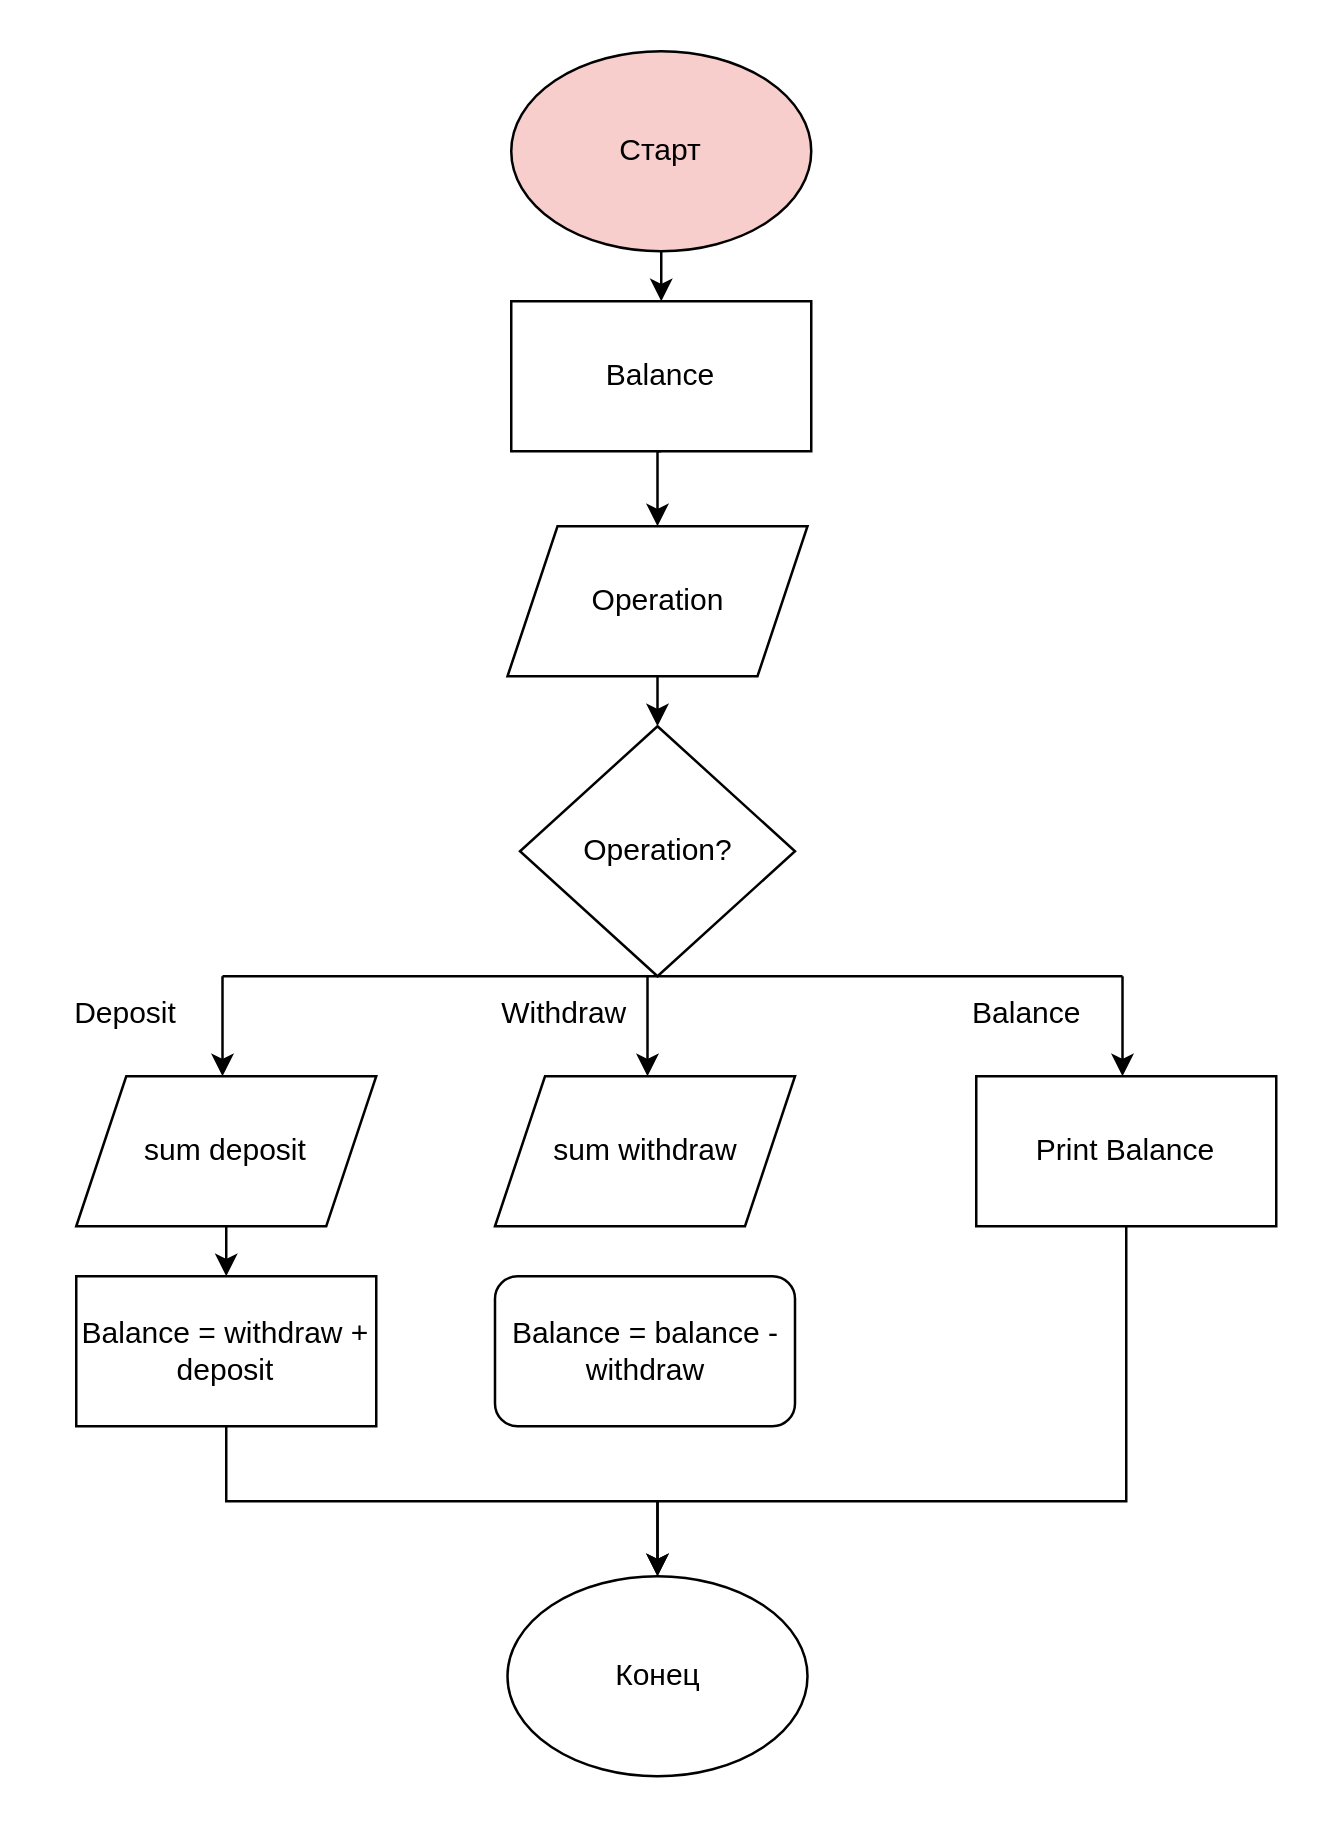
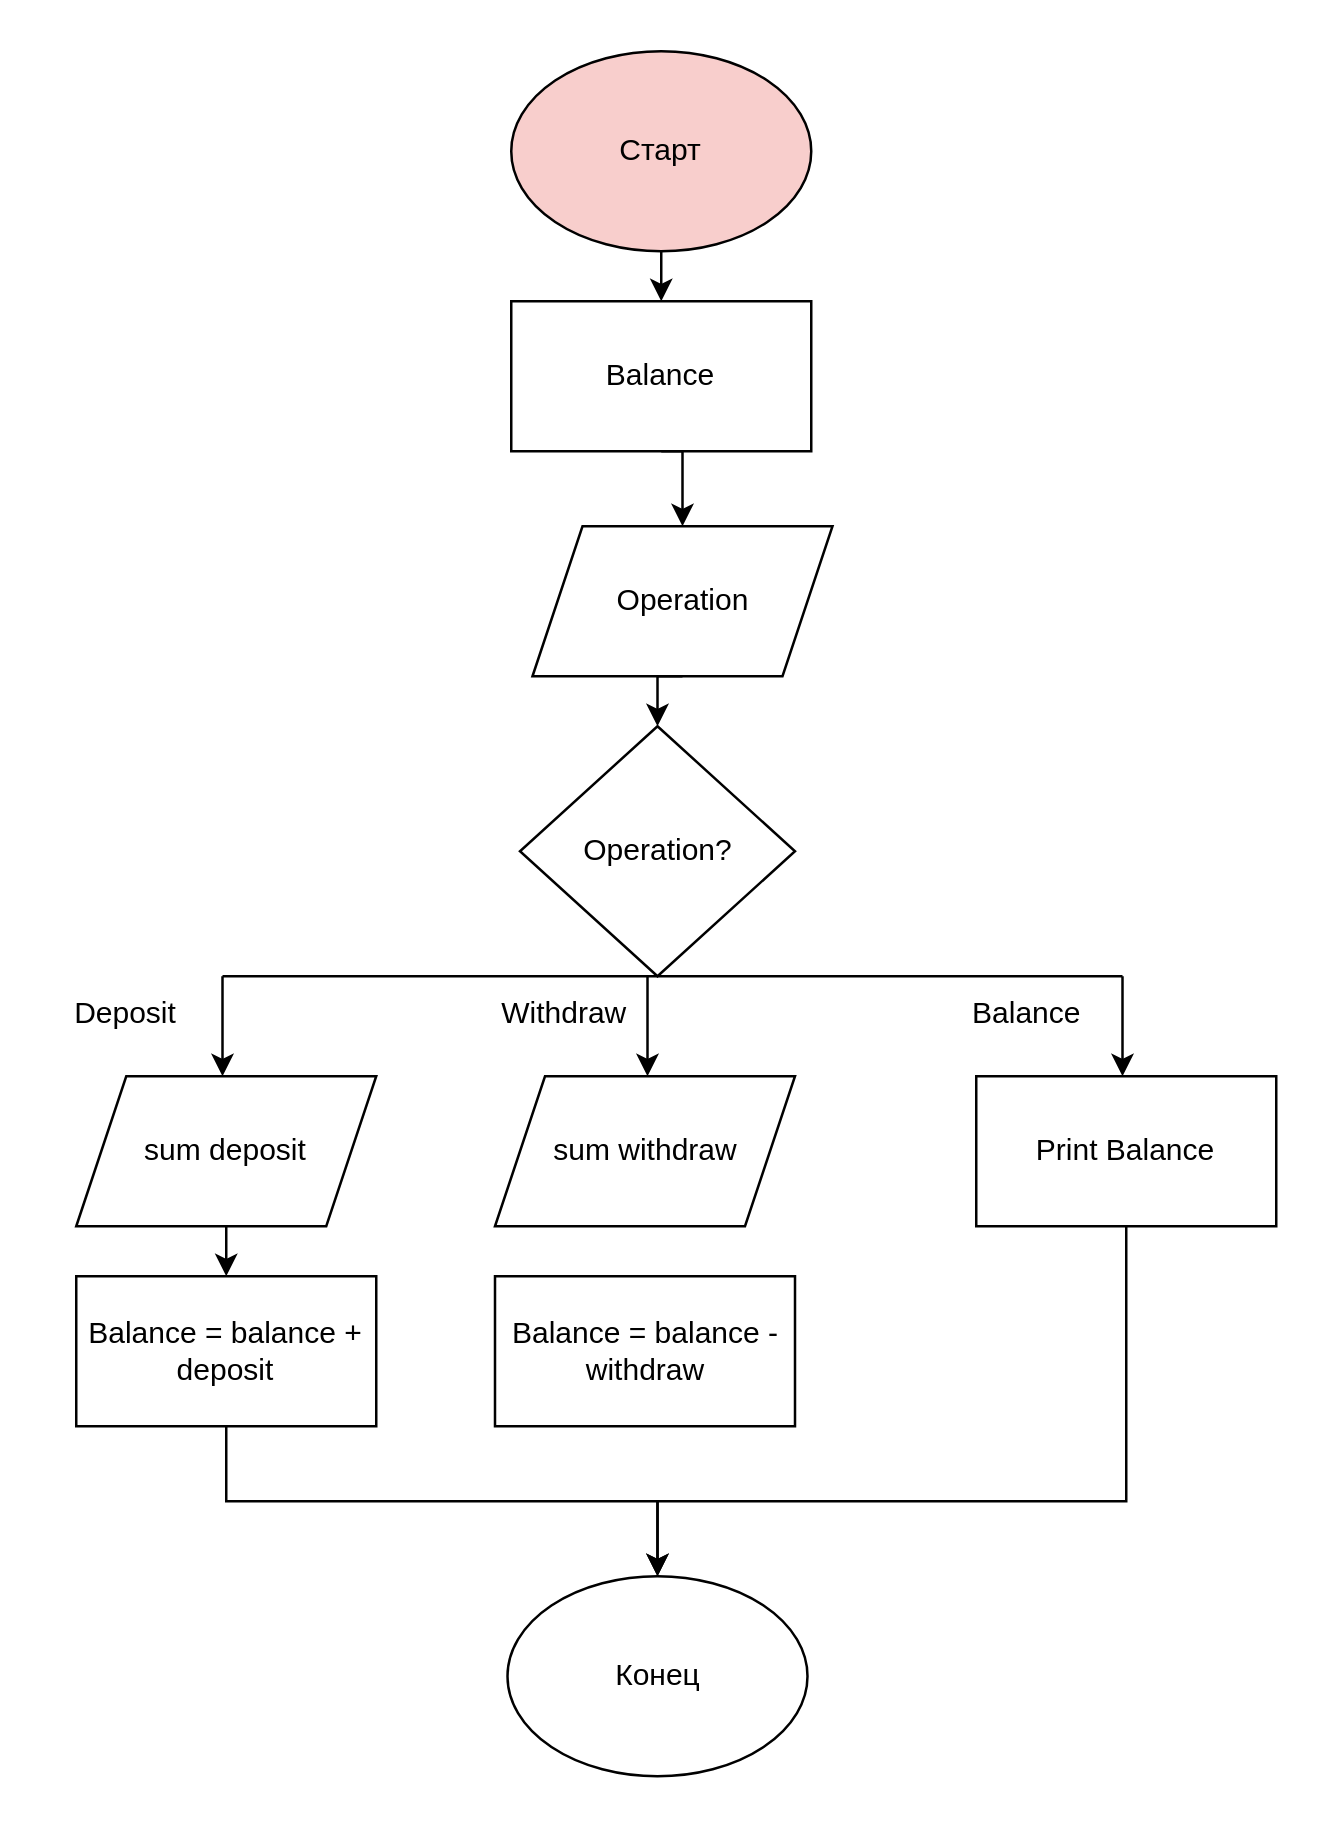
(658, 601) -> (683, 601)
(226, 1351) -> (226, 1351)
(645, 1351) -> (645, 1351)
